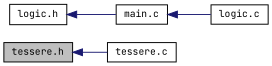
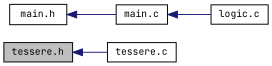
(38, 15) -> (38, 15)
